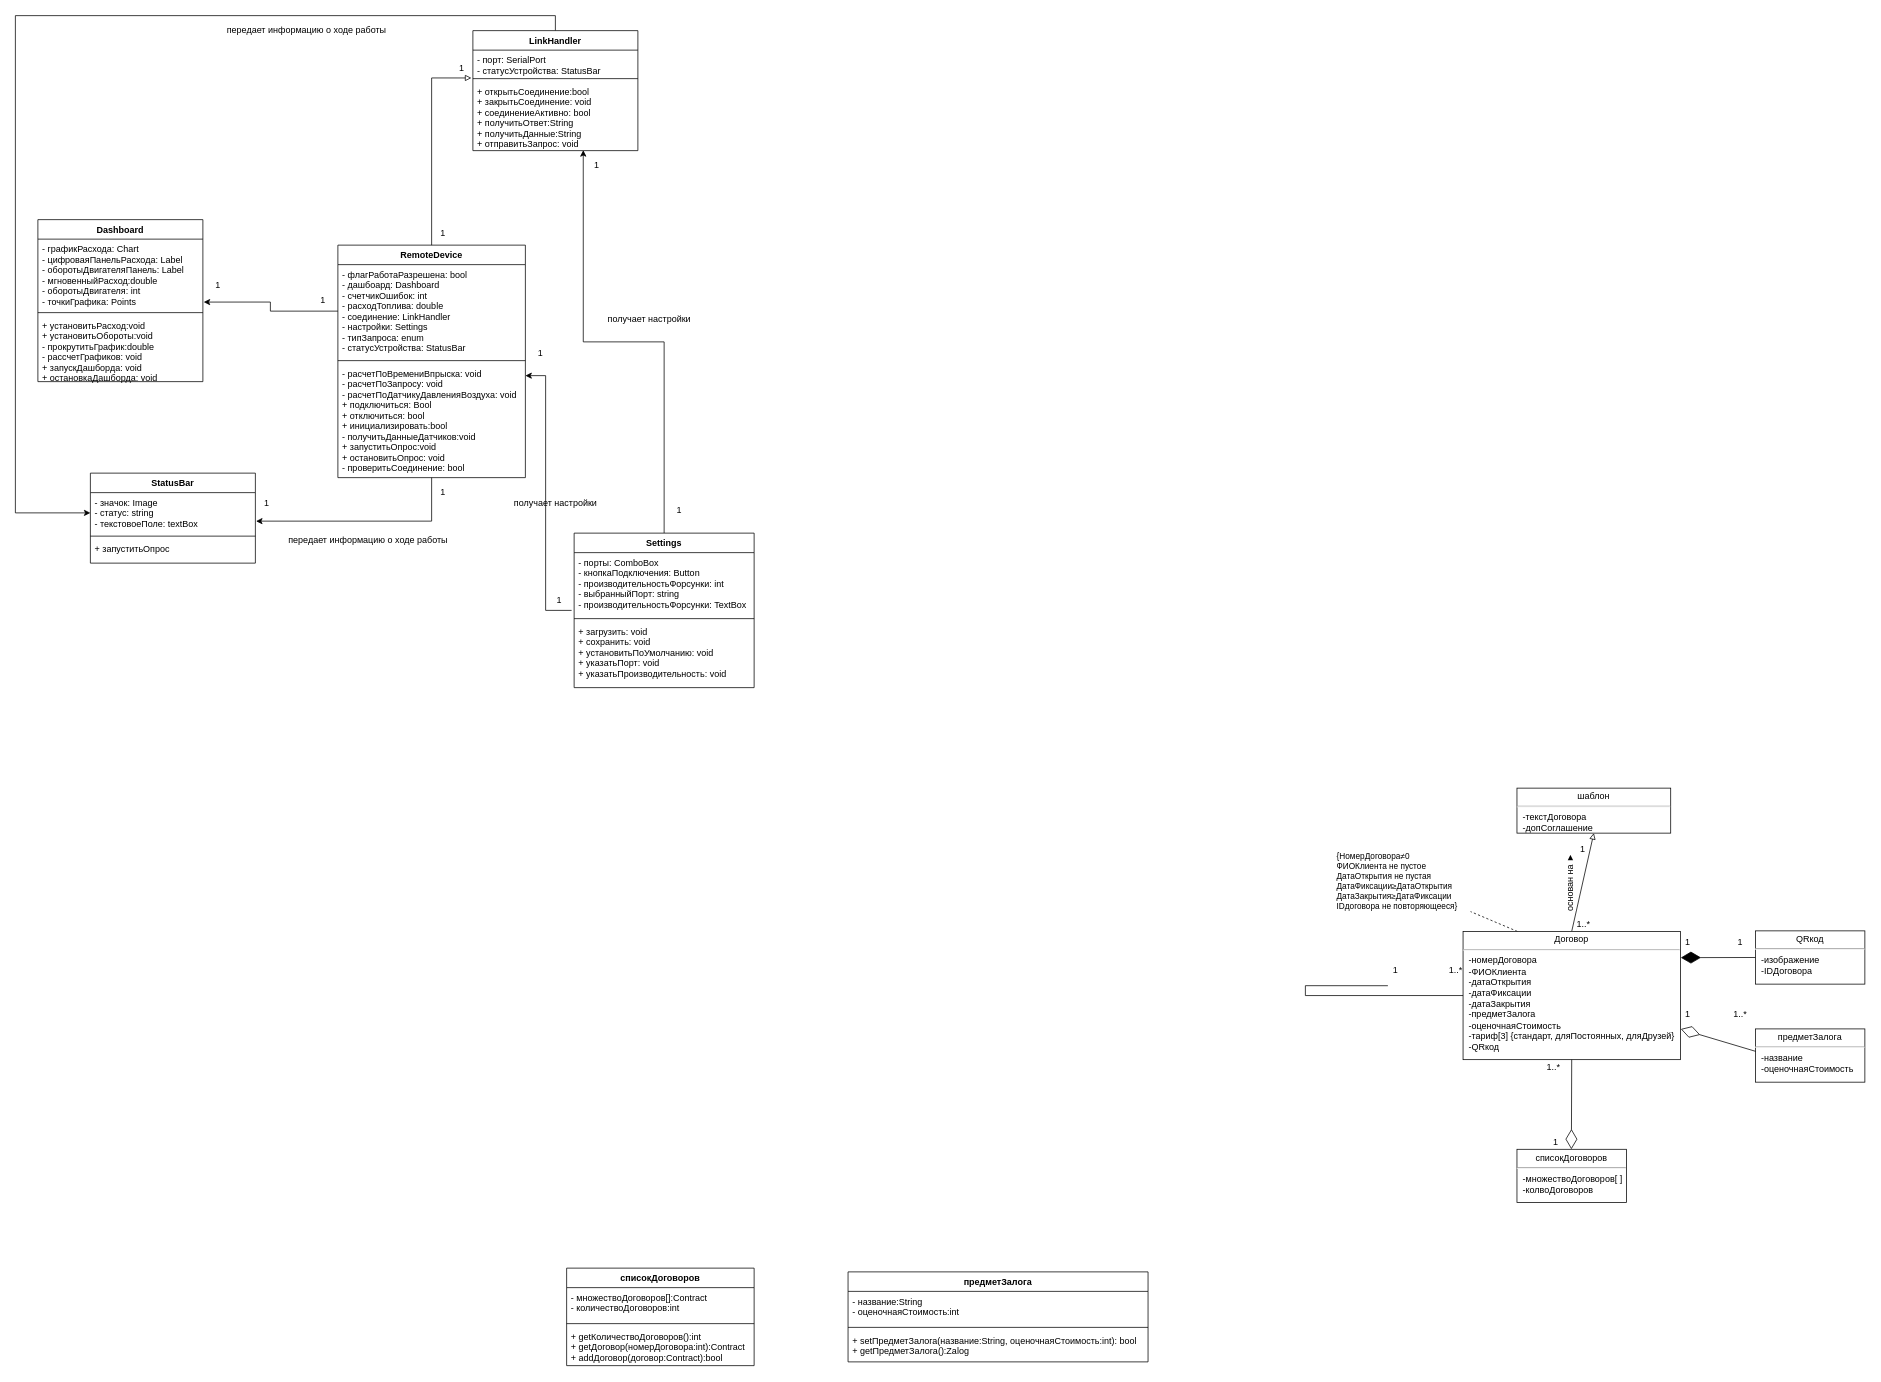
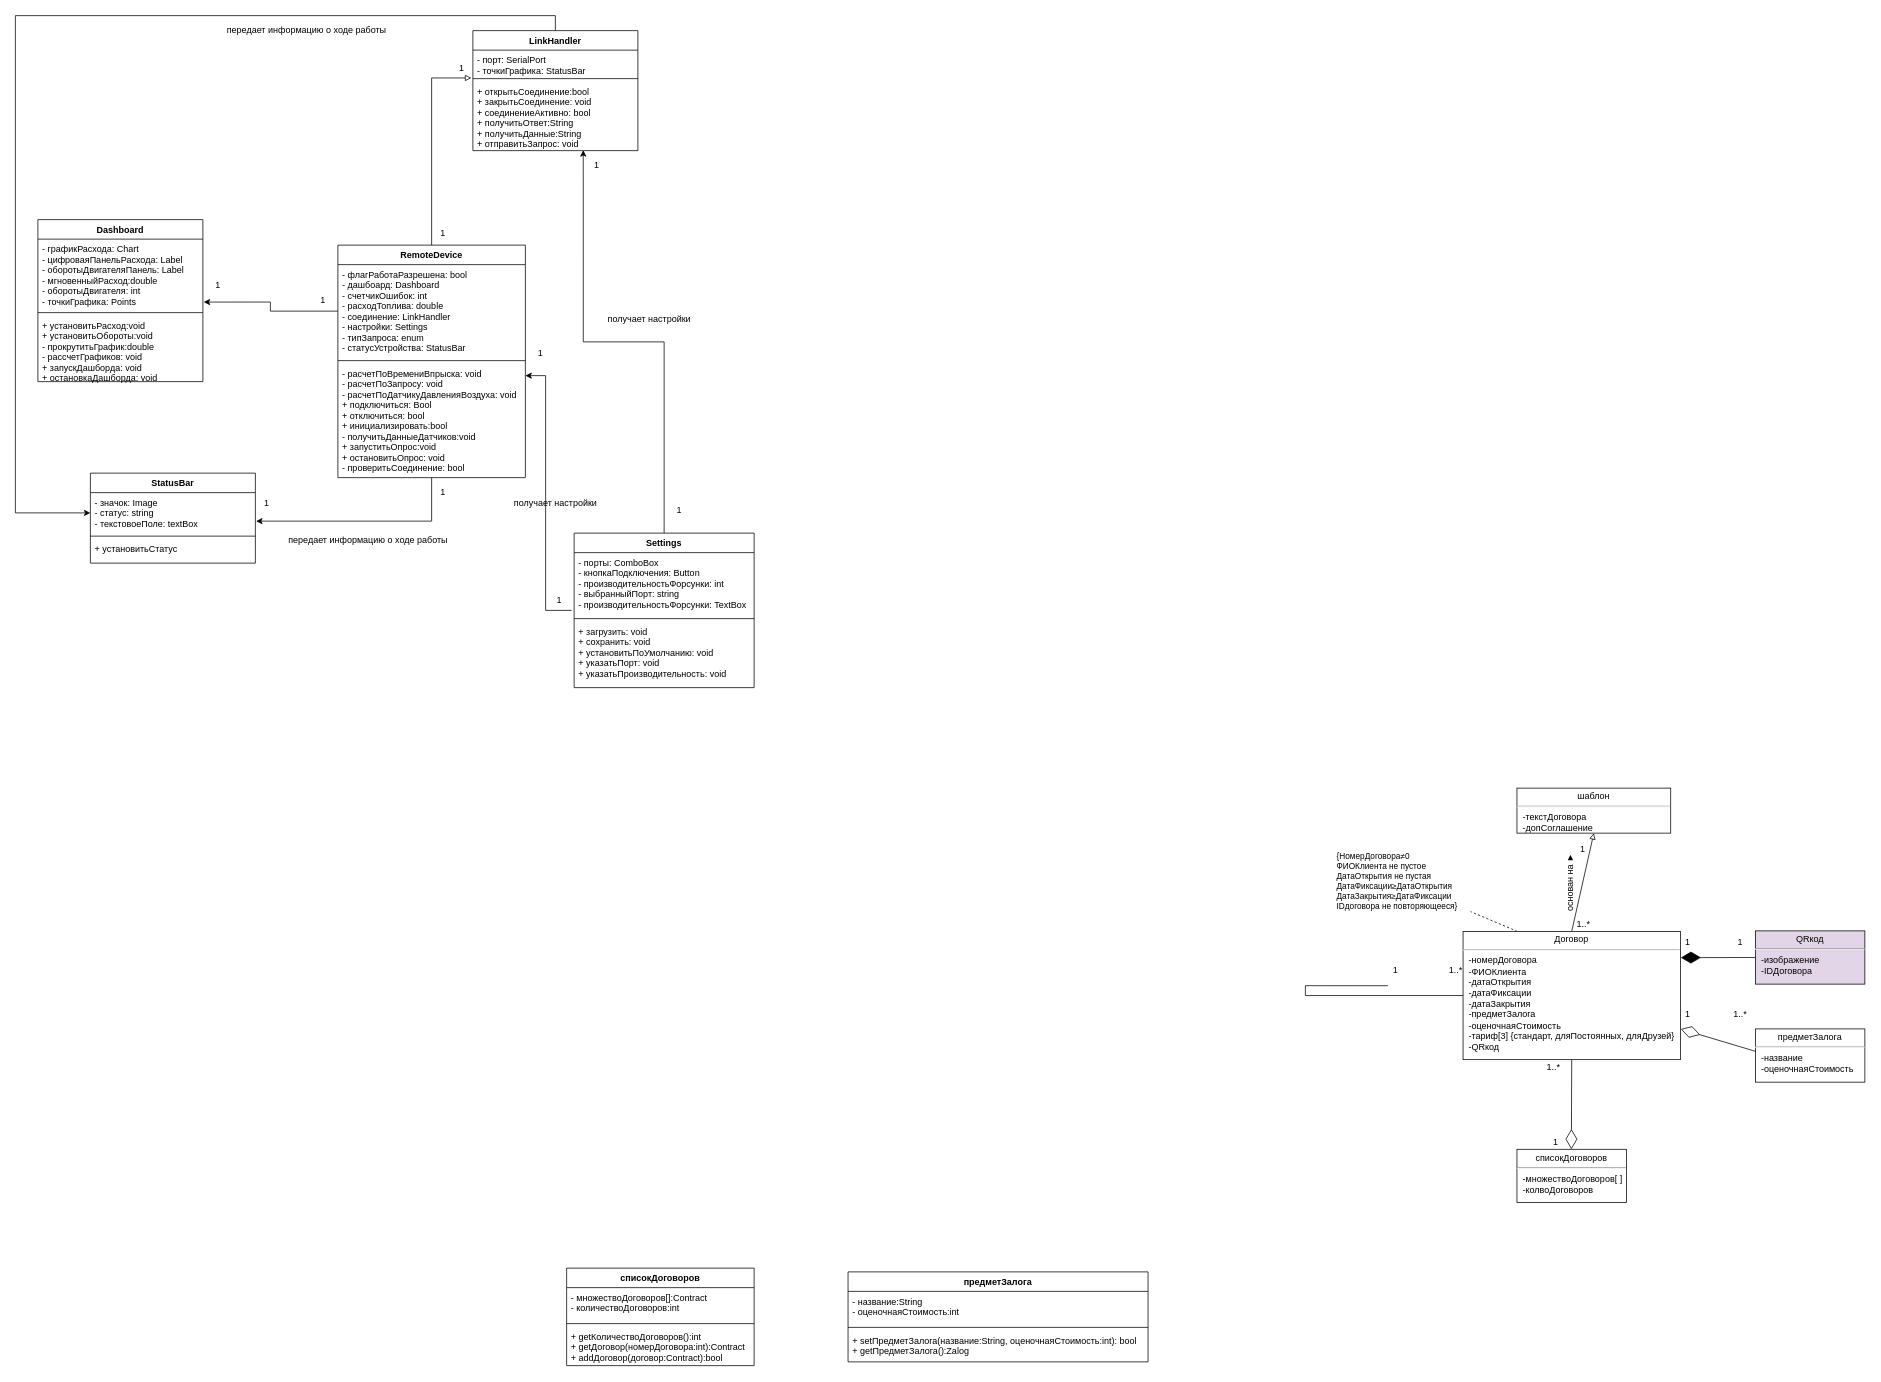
(517, 60) -> (517, 60)
(134, 549) -> (139, 549)
(1810, 957) -> (1810, 957)
